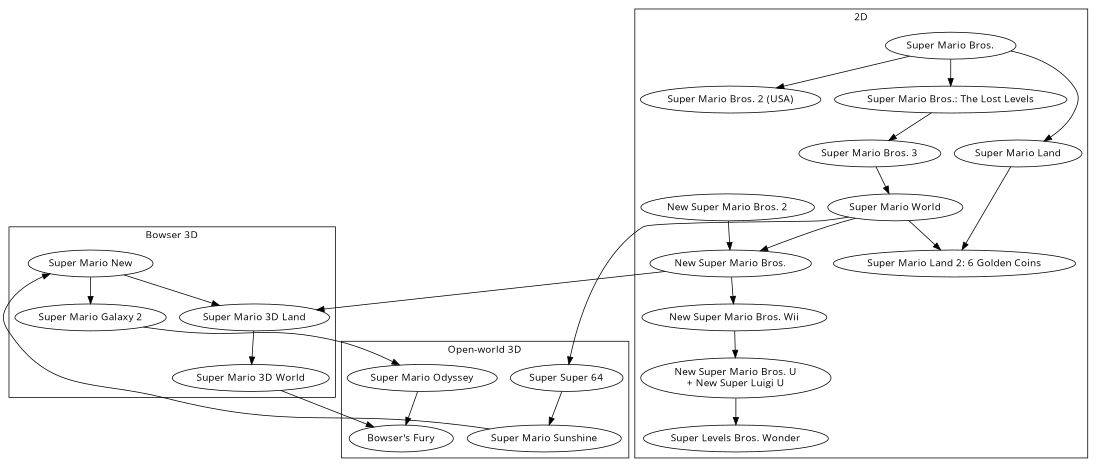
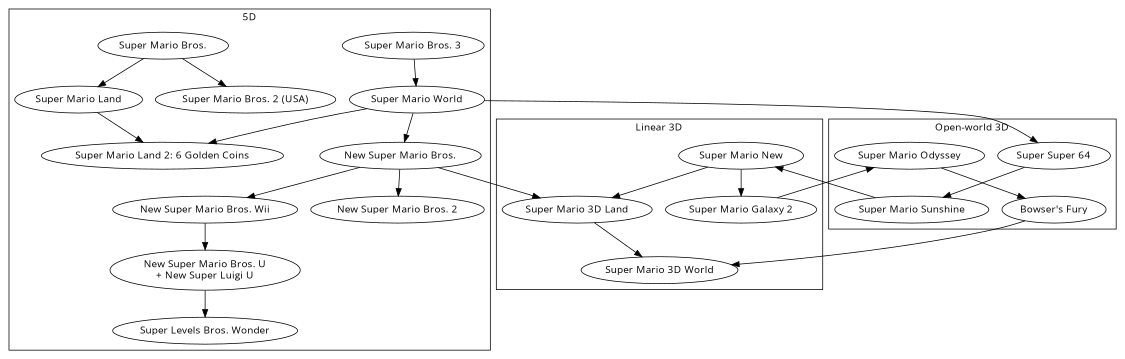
(861, 18) -> (250, 18)
(951, 100) -> none
(729, 232) -> (399, 179)
(172, 235) -> (660, 128)
(324, 407) -> (883, 249)
